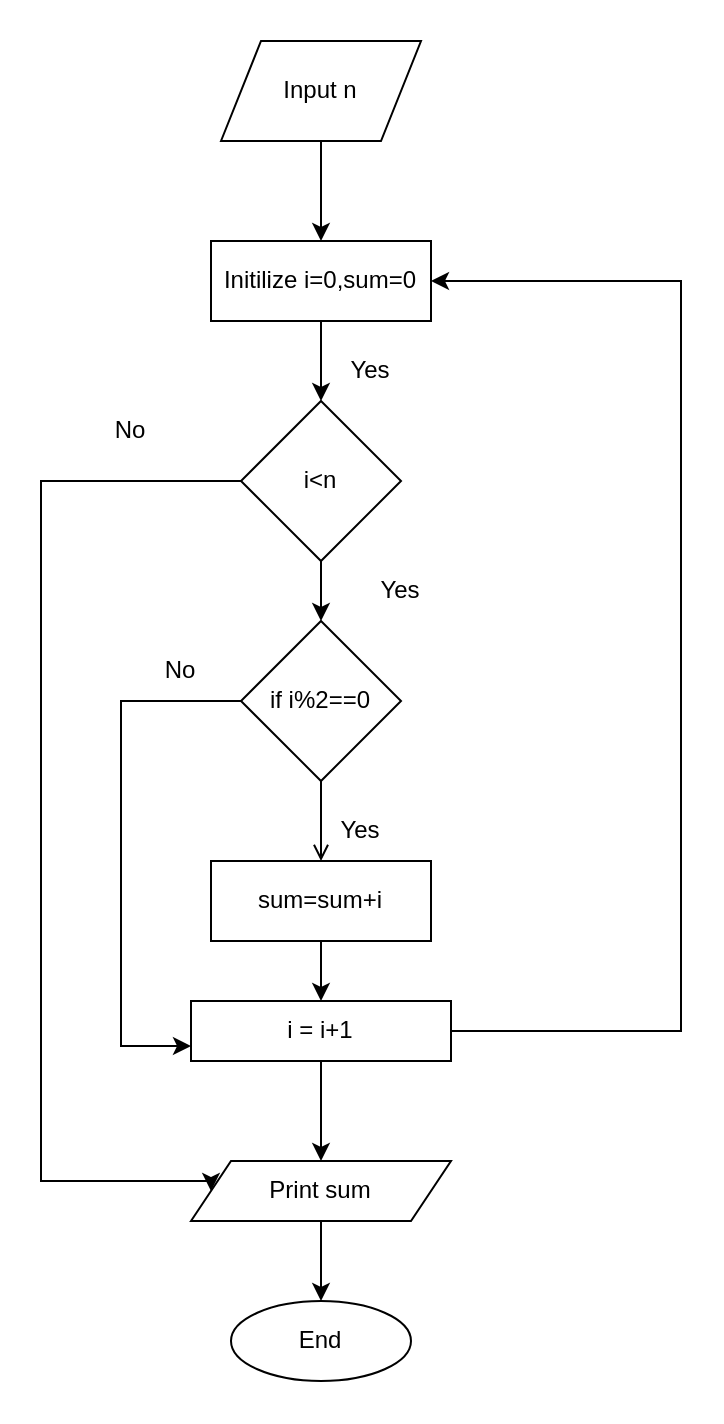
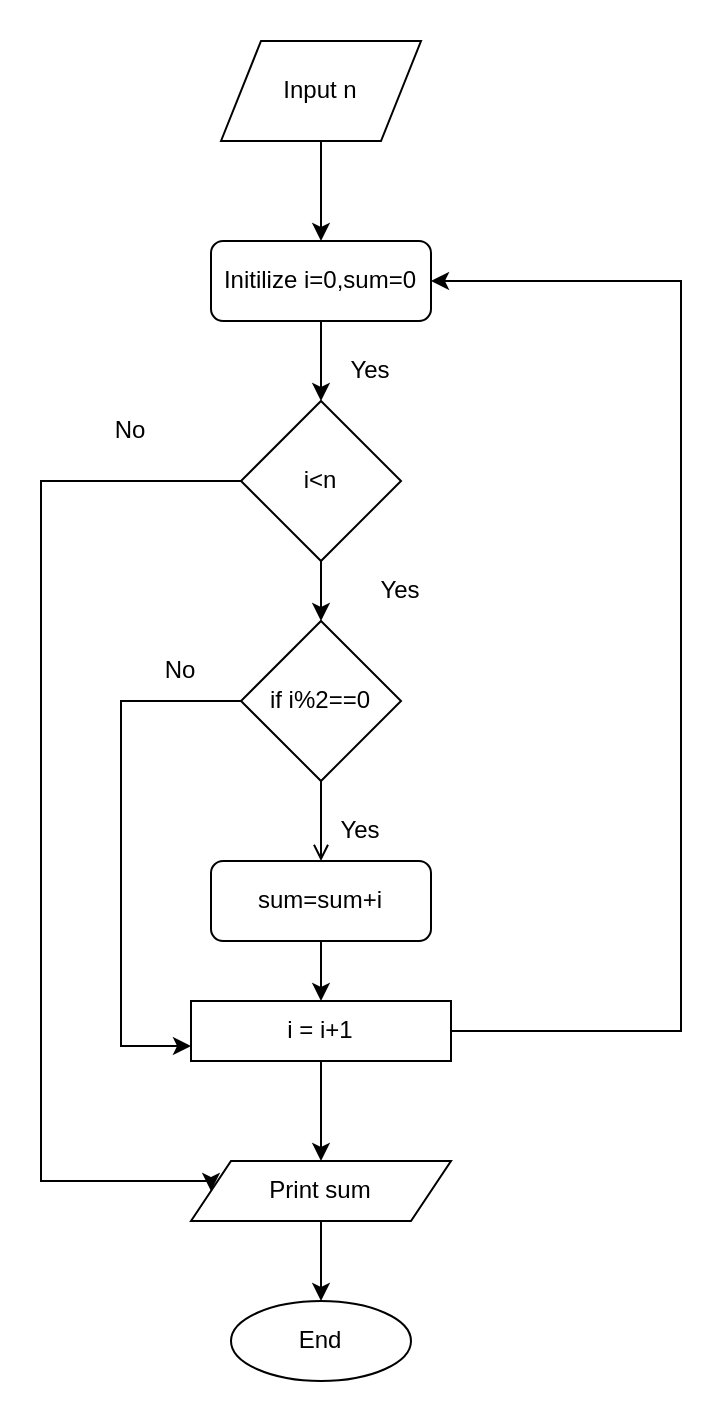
(321, 281) -> (321, 281)
(321, 901) -> (321, 901)
